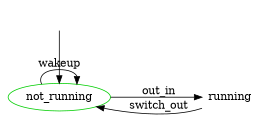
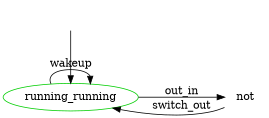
(59, 97) -> (71, 97)
(230, 97) -> (245, 97)
